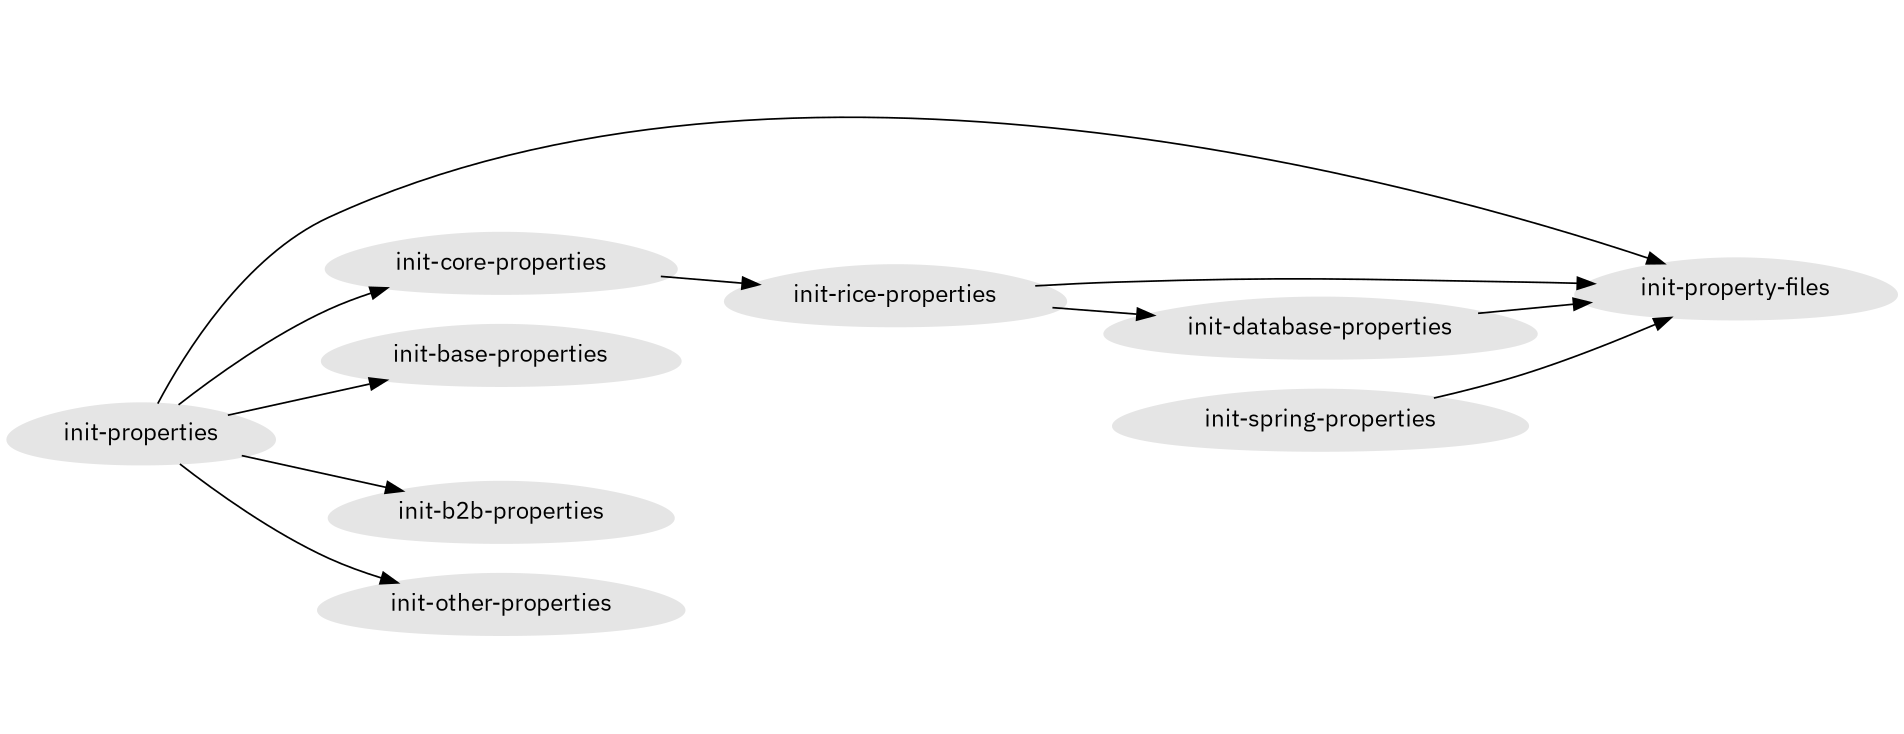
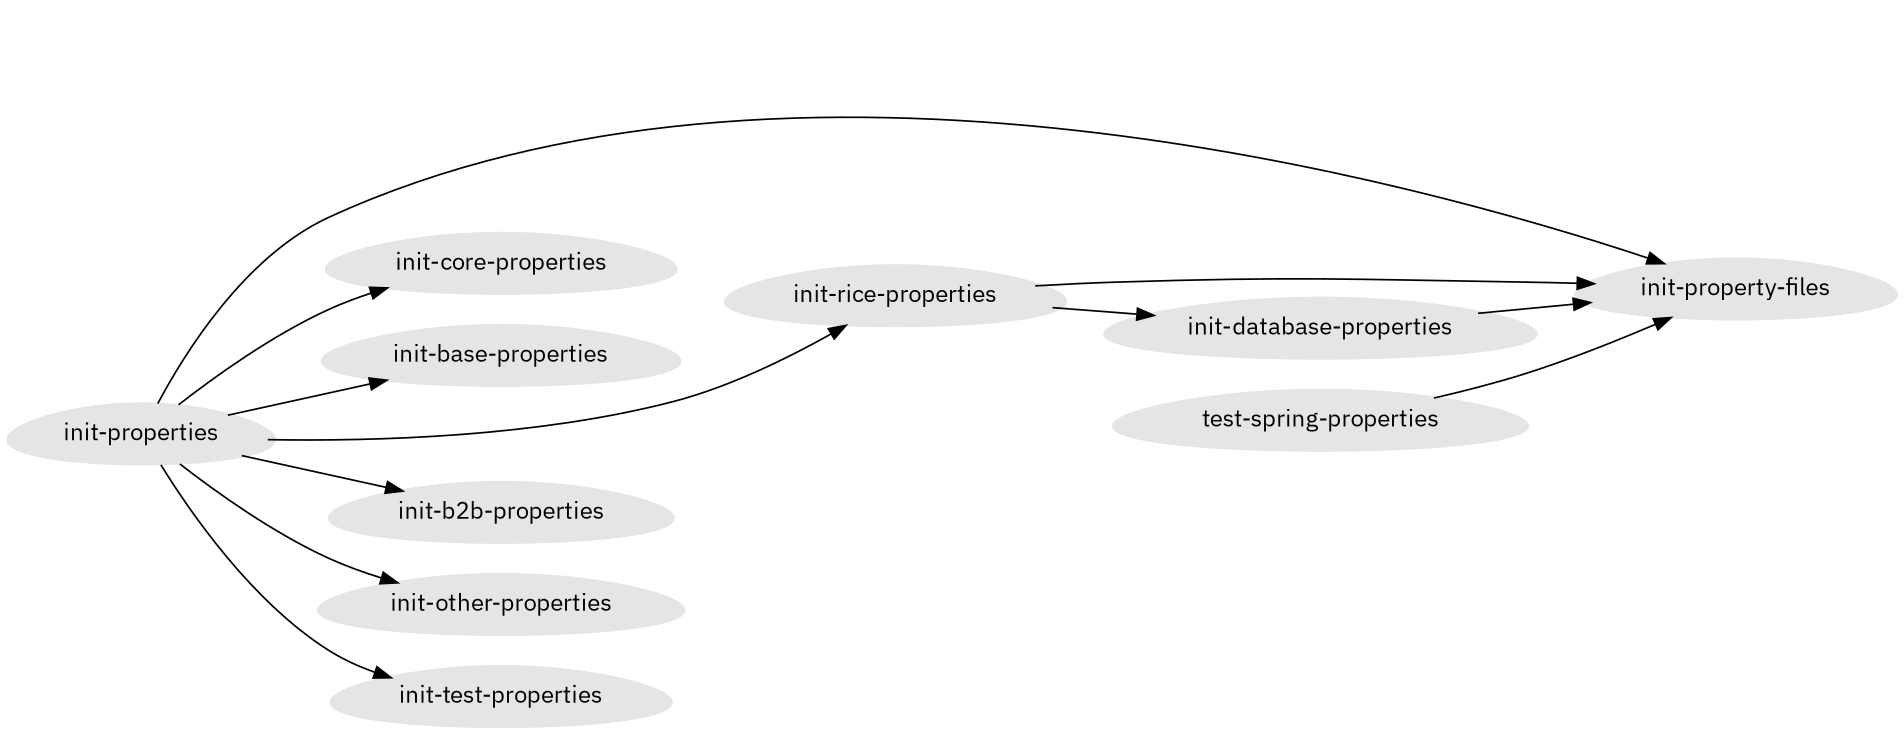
(701, 280) -> (557, 424)
(1321, 420) -> (1321, 420)
none -> (501, 697)
